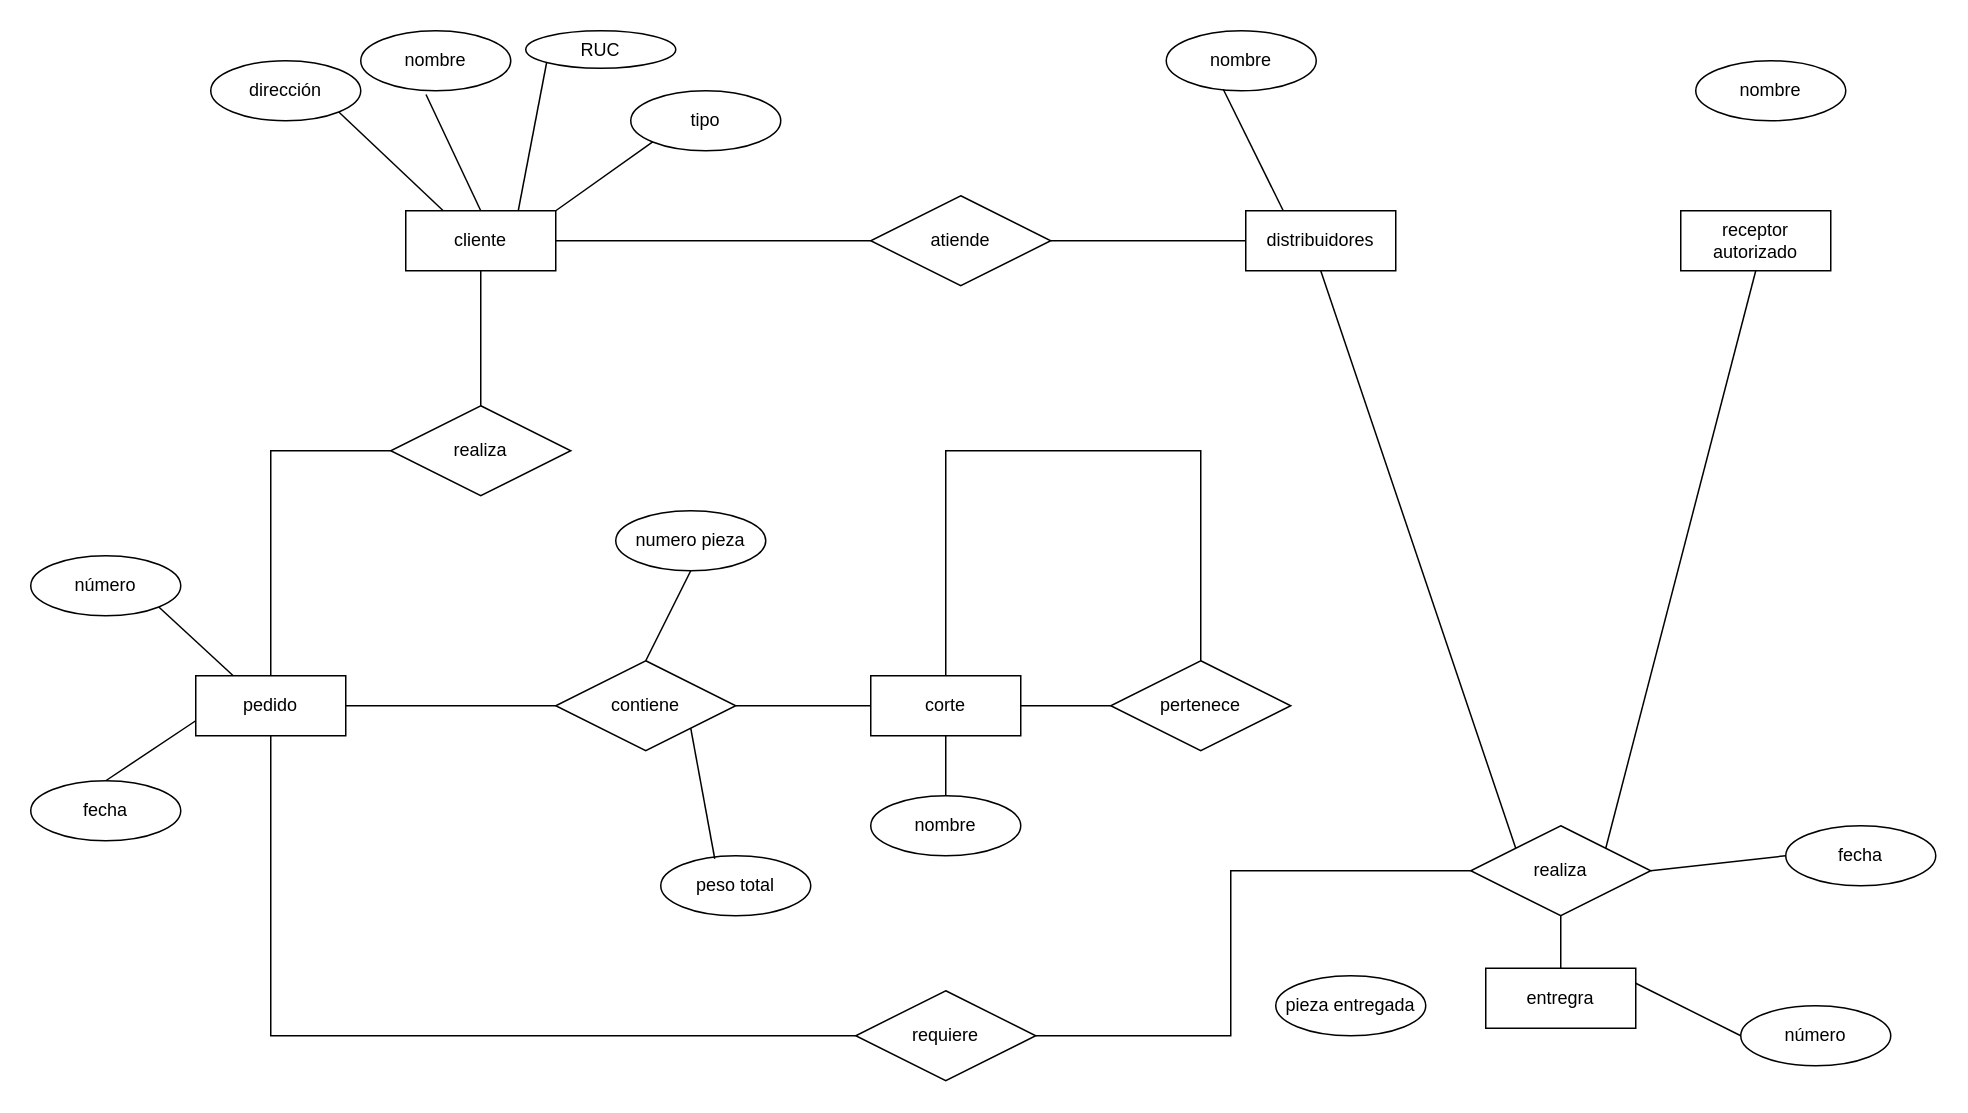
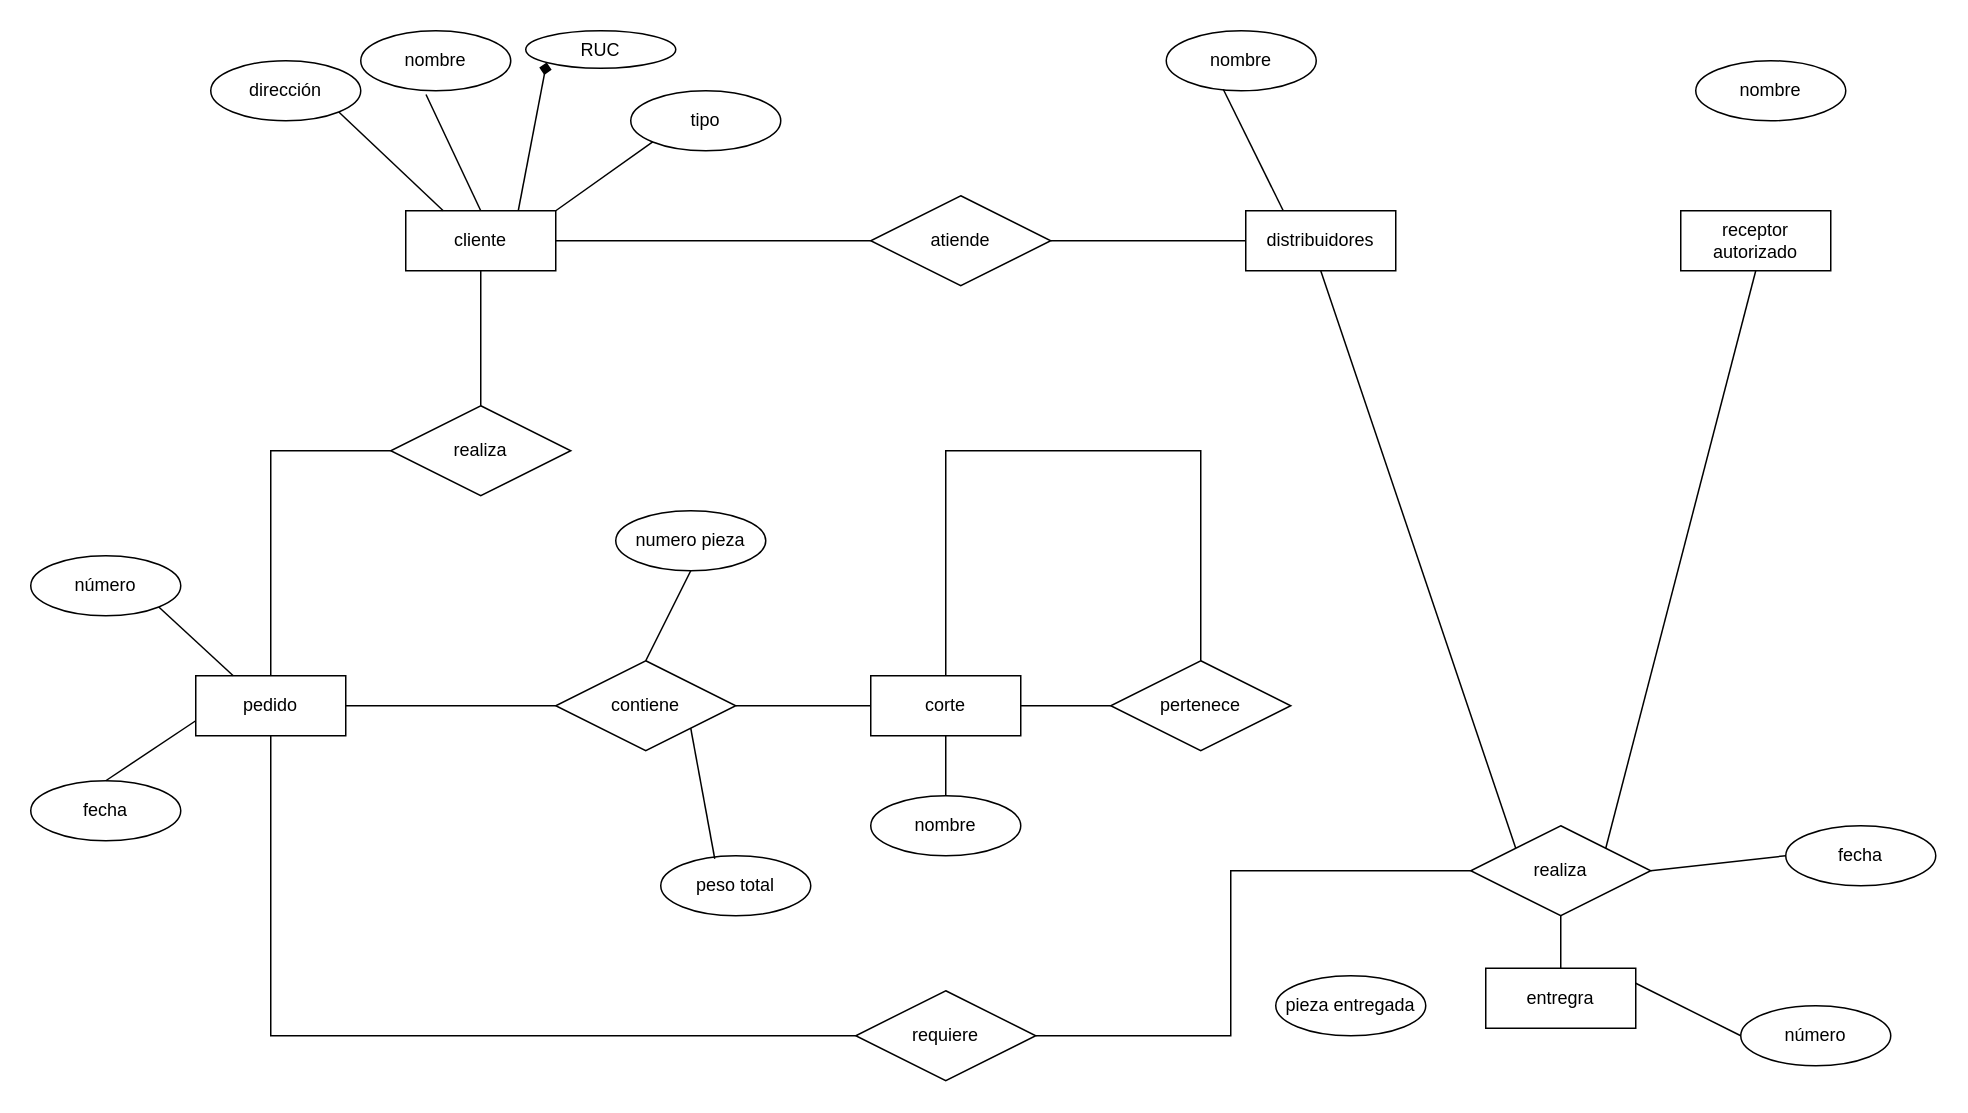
(545, 69) -> (544, 75)
